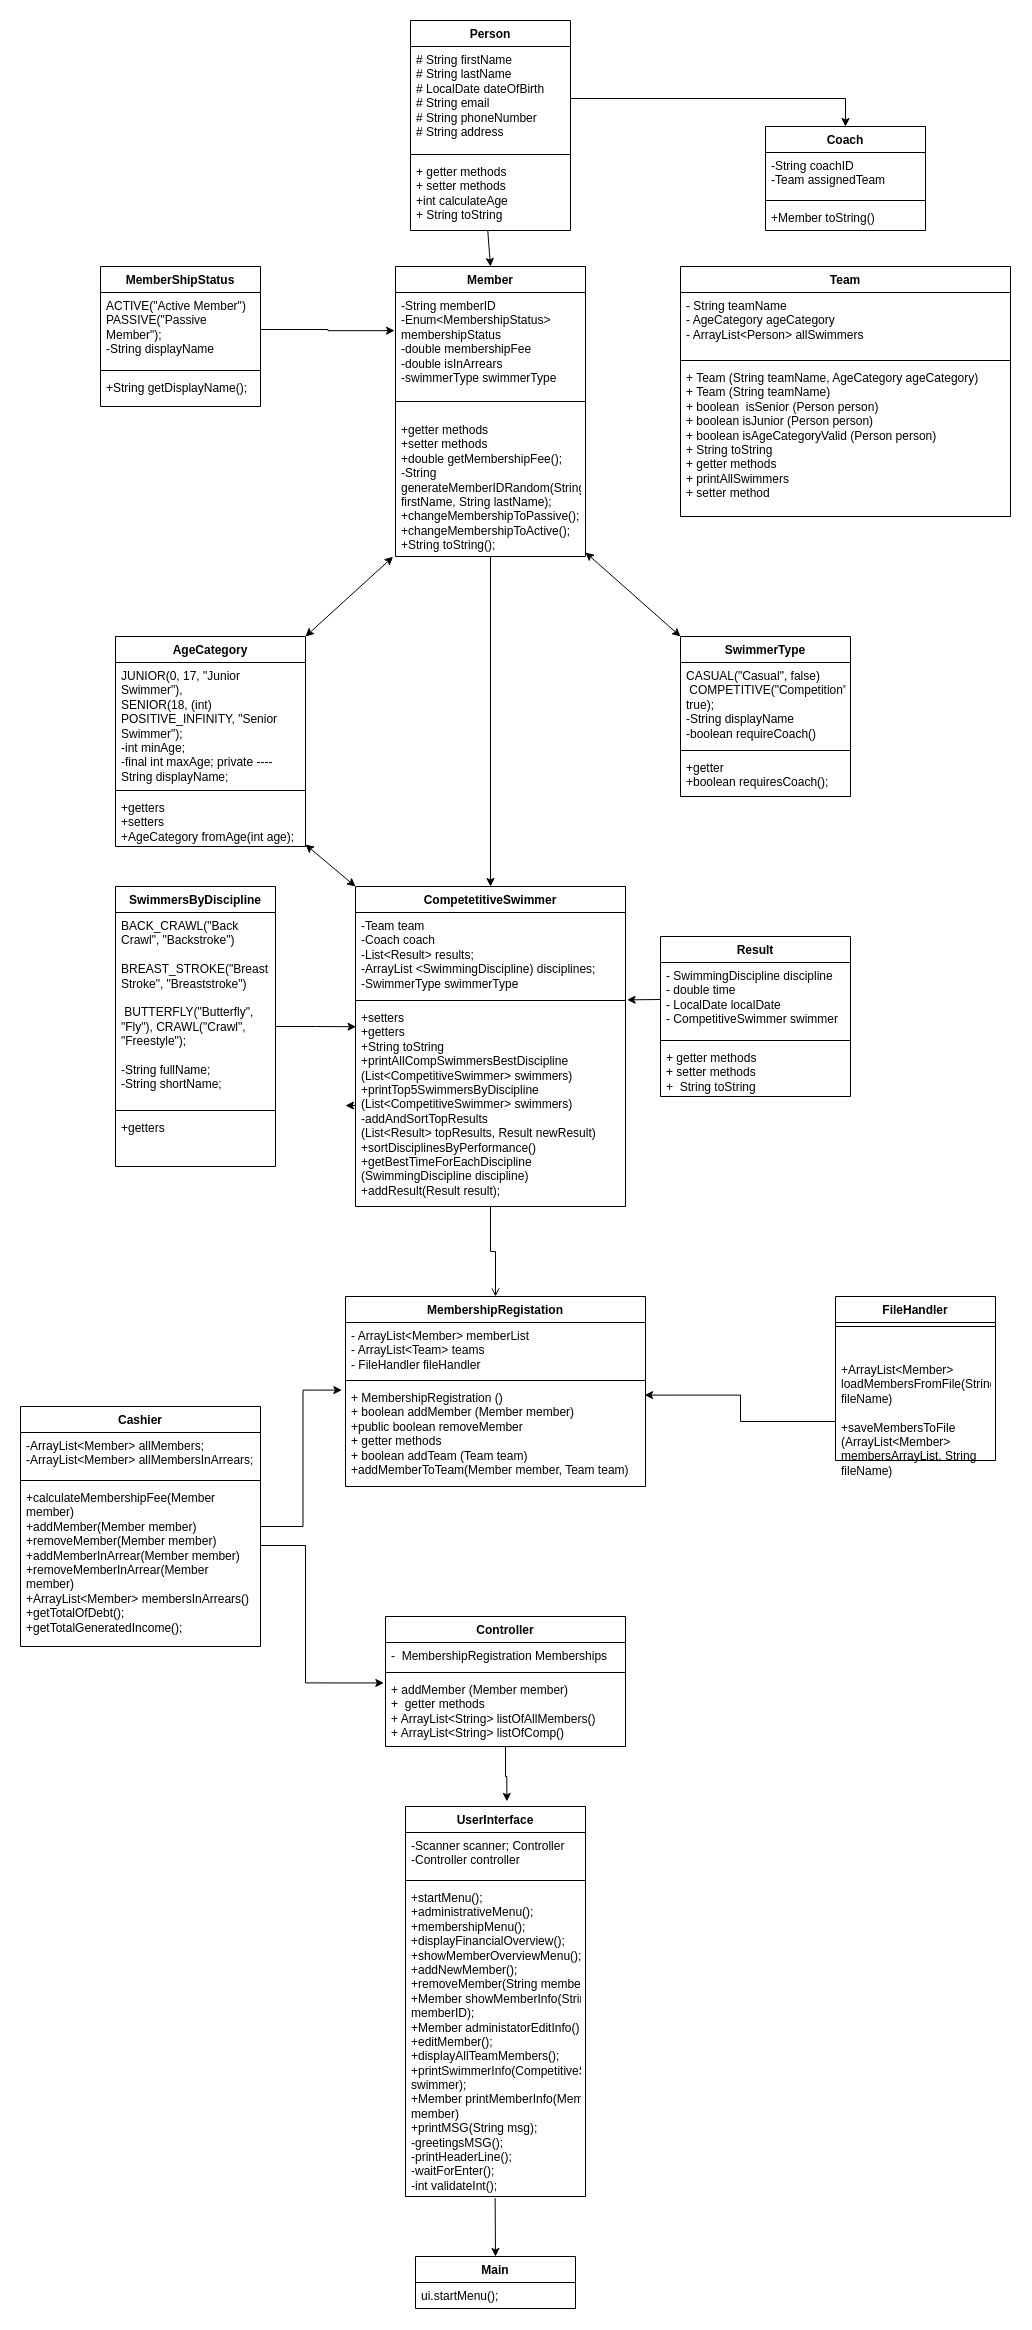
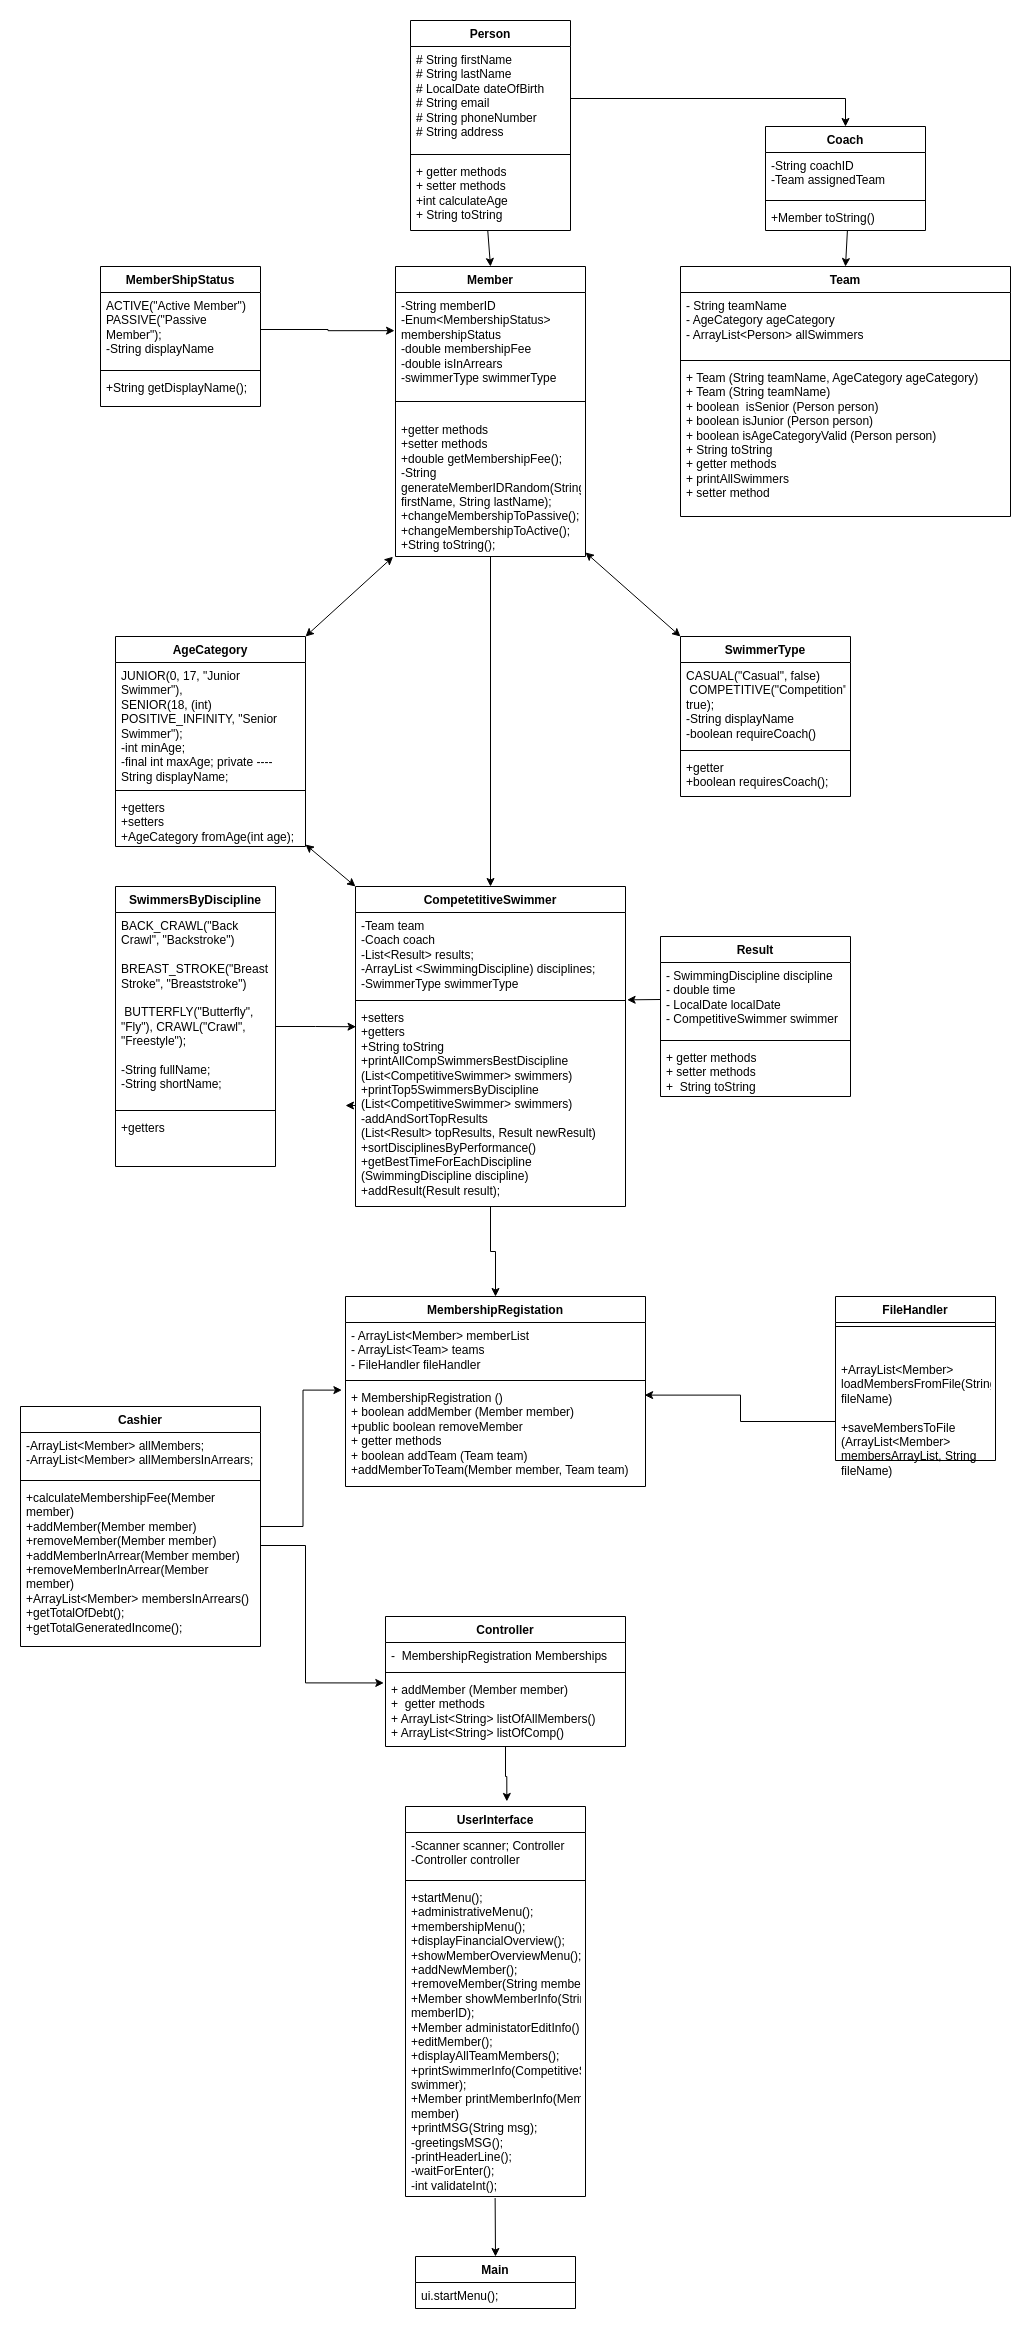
none -> (847, 246)
(496, 1289) -> (496, 1288)
